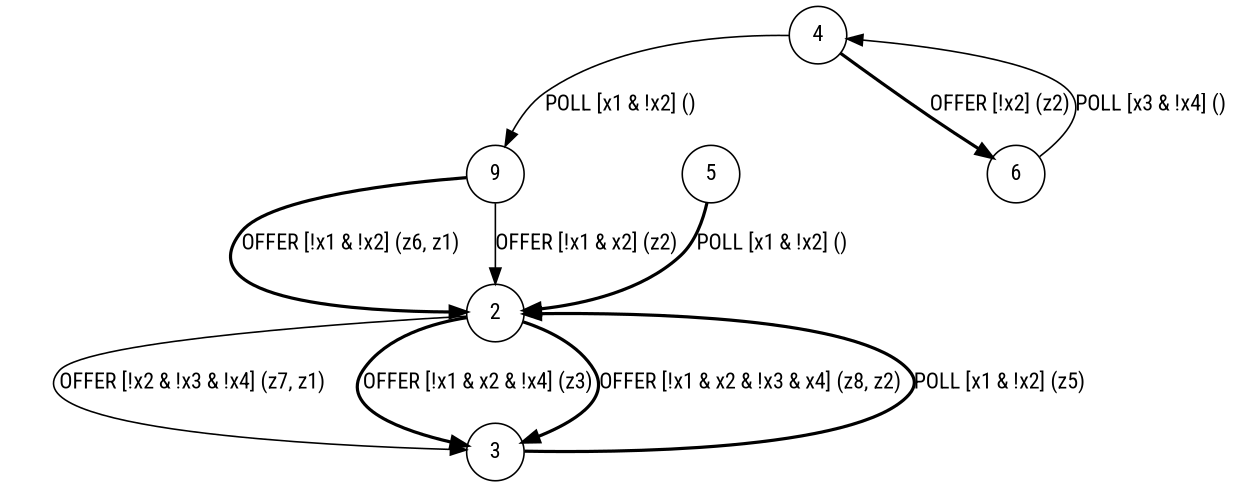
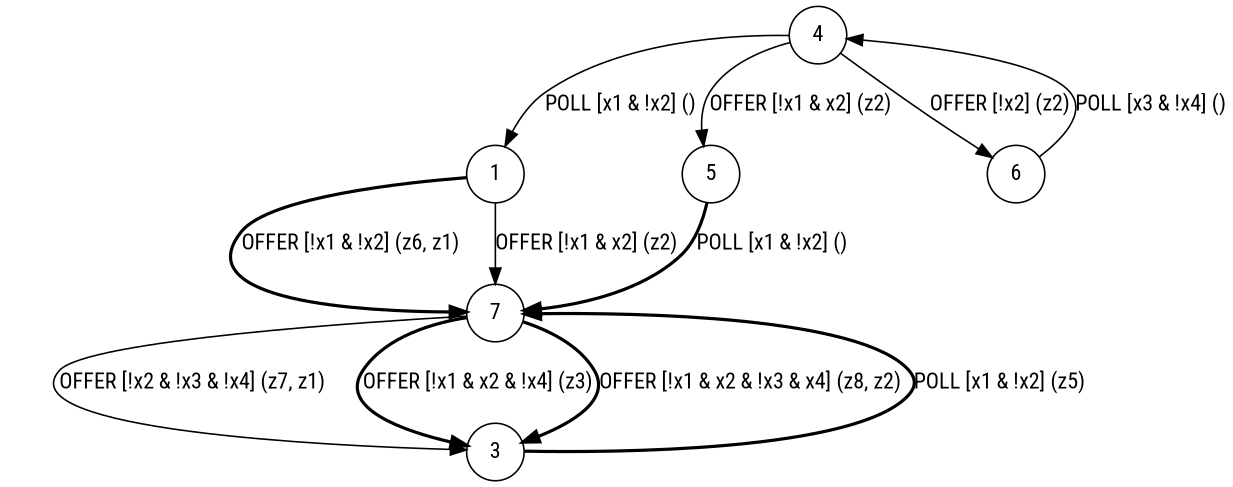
none -> (729, 71)
(909, 102) -> (909, 102)
(495, 174) -> (495, 174)
(495, 313) -> (495, 313)
